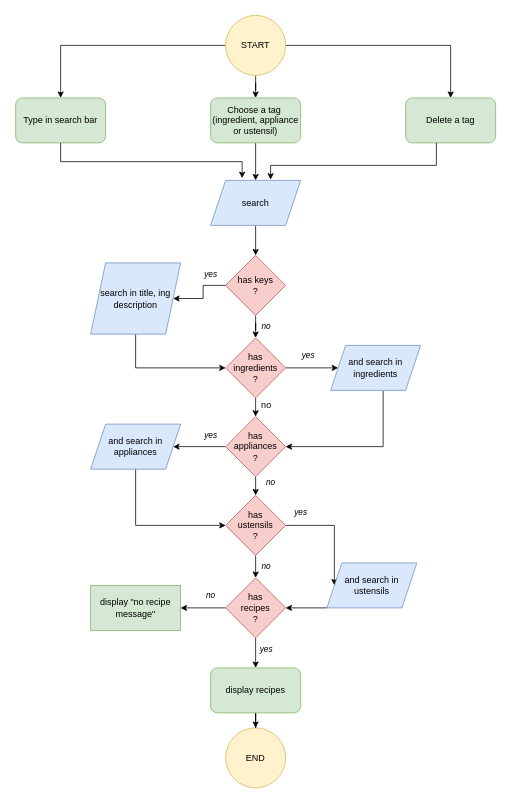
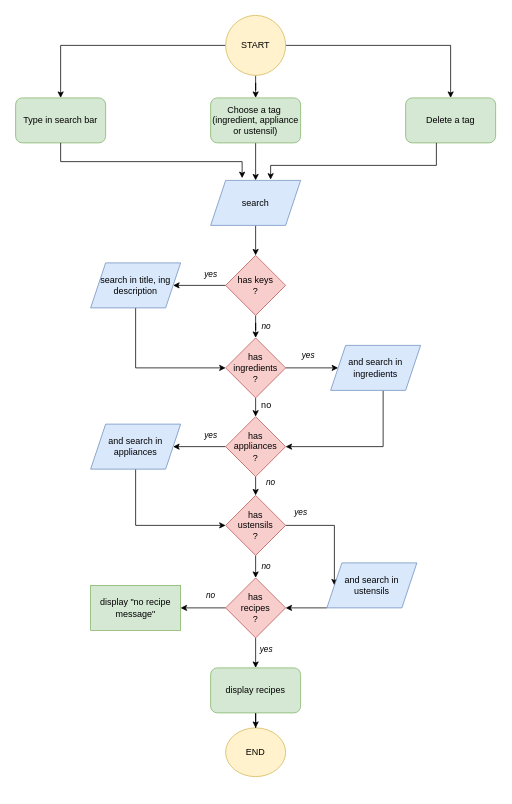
(135, 299) -> (135, 285)
(255, 758) -> (255, 752)
